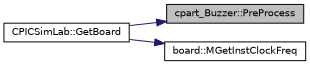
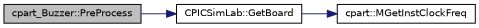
(143, 24) -> (154, 14)
(235, 51) -> (406, 14)
